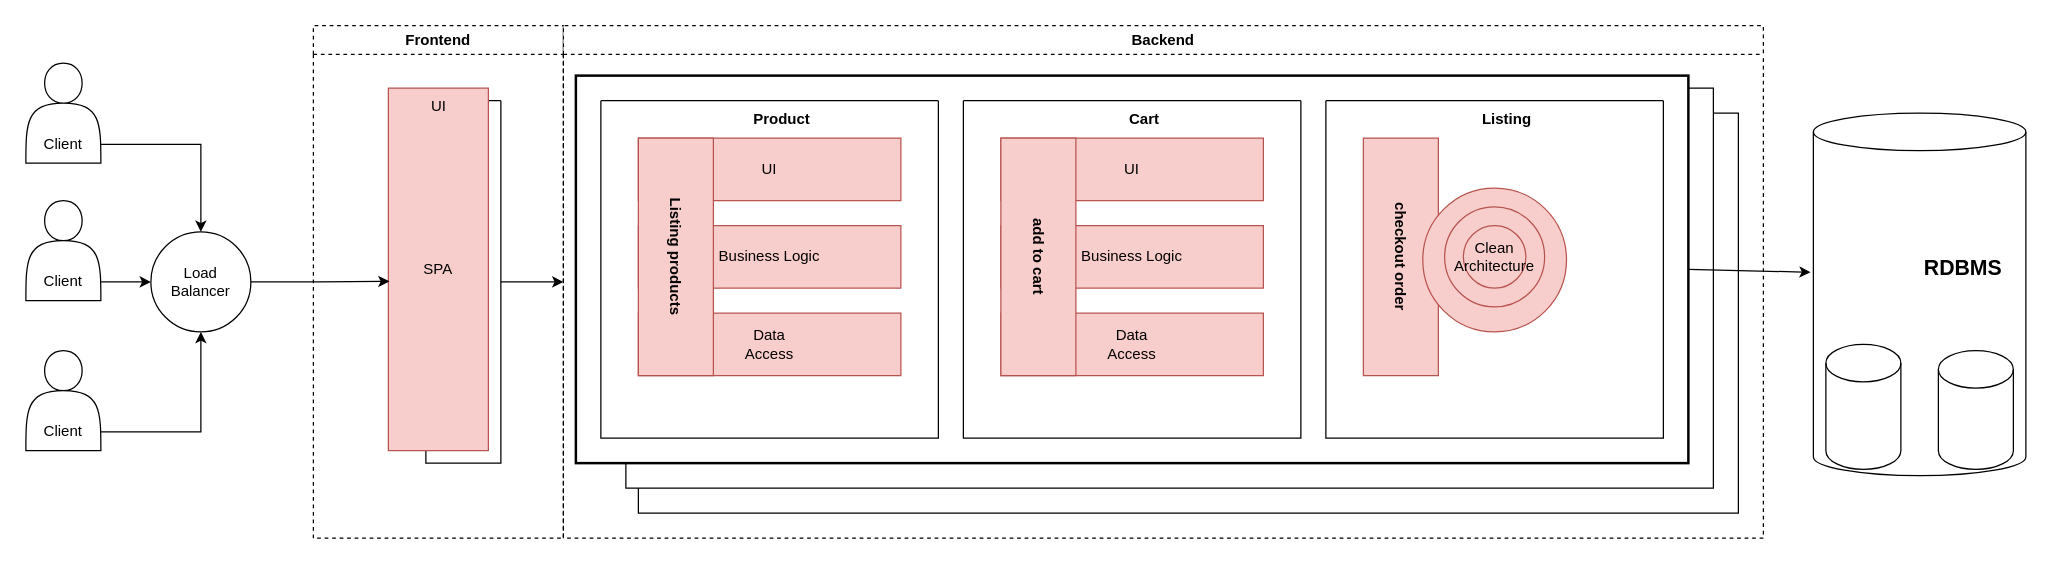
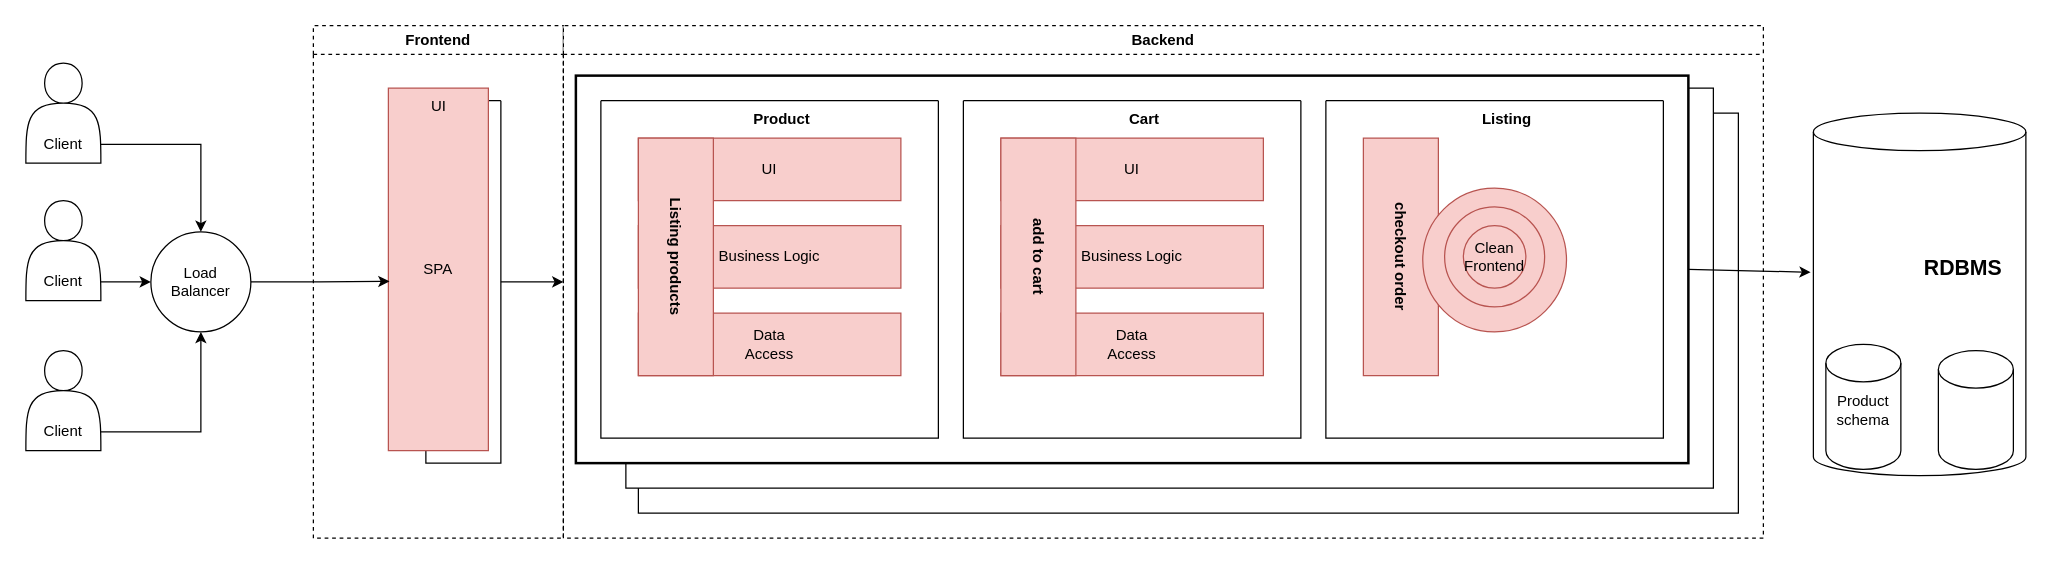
(1494, 257) -> (1494, 257)
none -> (1863, 410)
